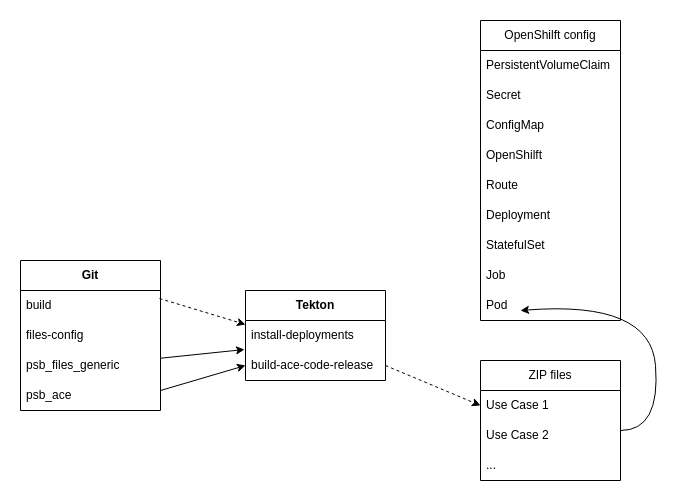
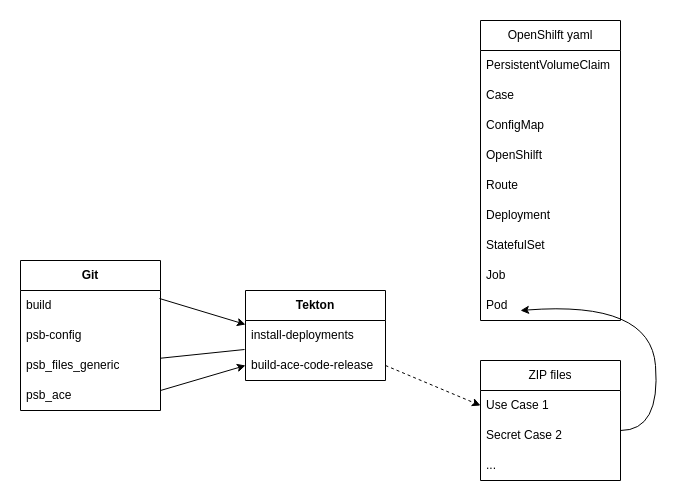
(551, 36) -> (551, 36)
(507, 96) -> (500, 96)
(201, 311) -> (201, 311)
(62, 336) -> (59, 336)
(236, 350) -> (238, 350)
(517, 436) -> (527, 436)
